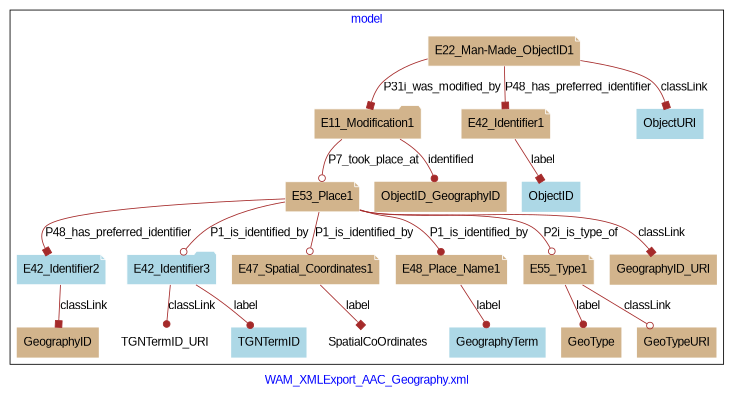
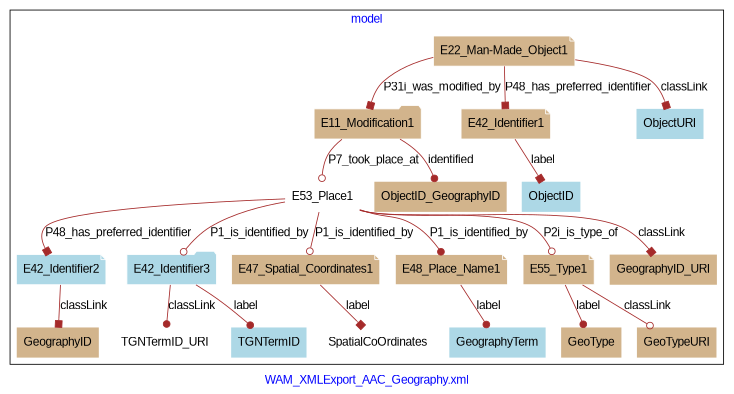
(504, 51) -> (504, 51)
(322, 197) -> (322, 197)
